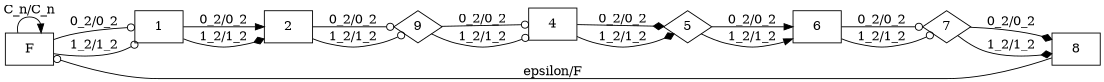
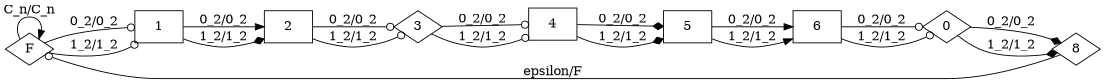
(418, 27) -> (418, 27)
(688, 27) -> (688, 27)
(947, 27) -> (947, 27)
(29, 49) -> (29, 49)
(1076, 49) -> (1076, 49)
